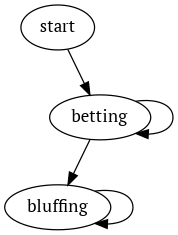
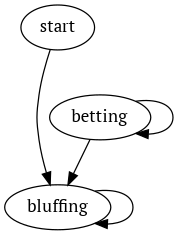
(76, 67) -> (37, 111)
